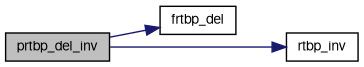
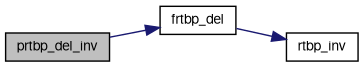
(191, 47) -> (254, 32)
